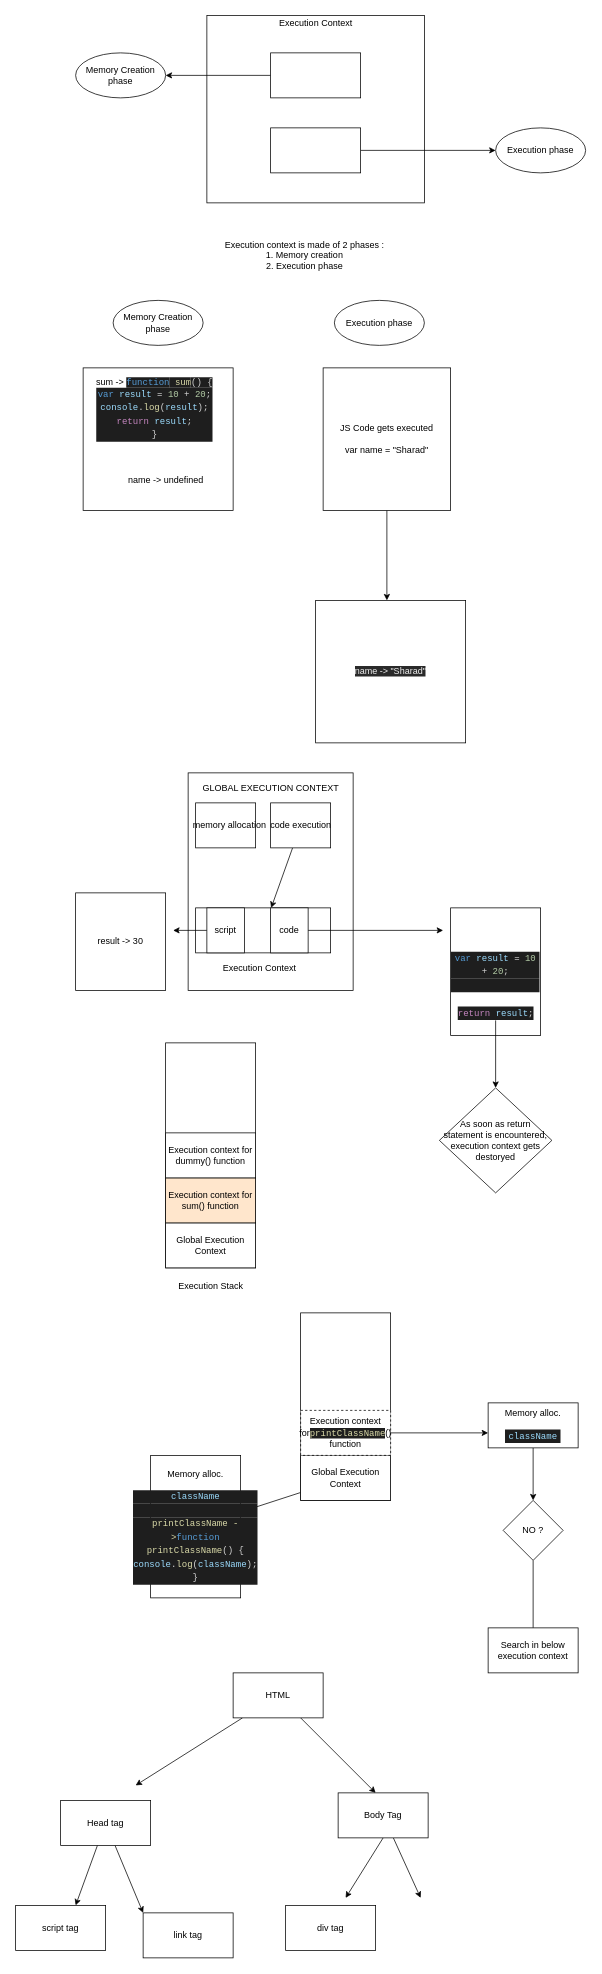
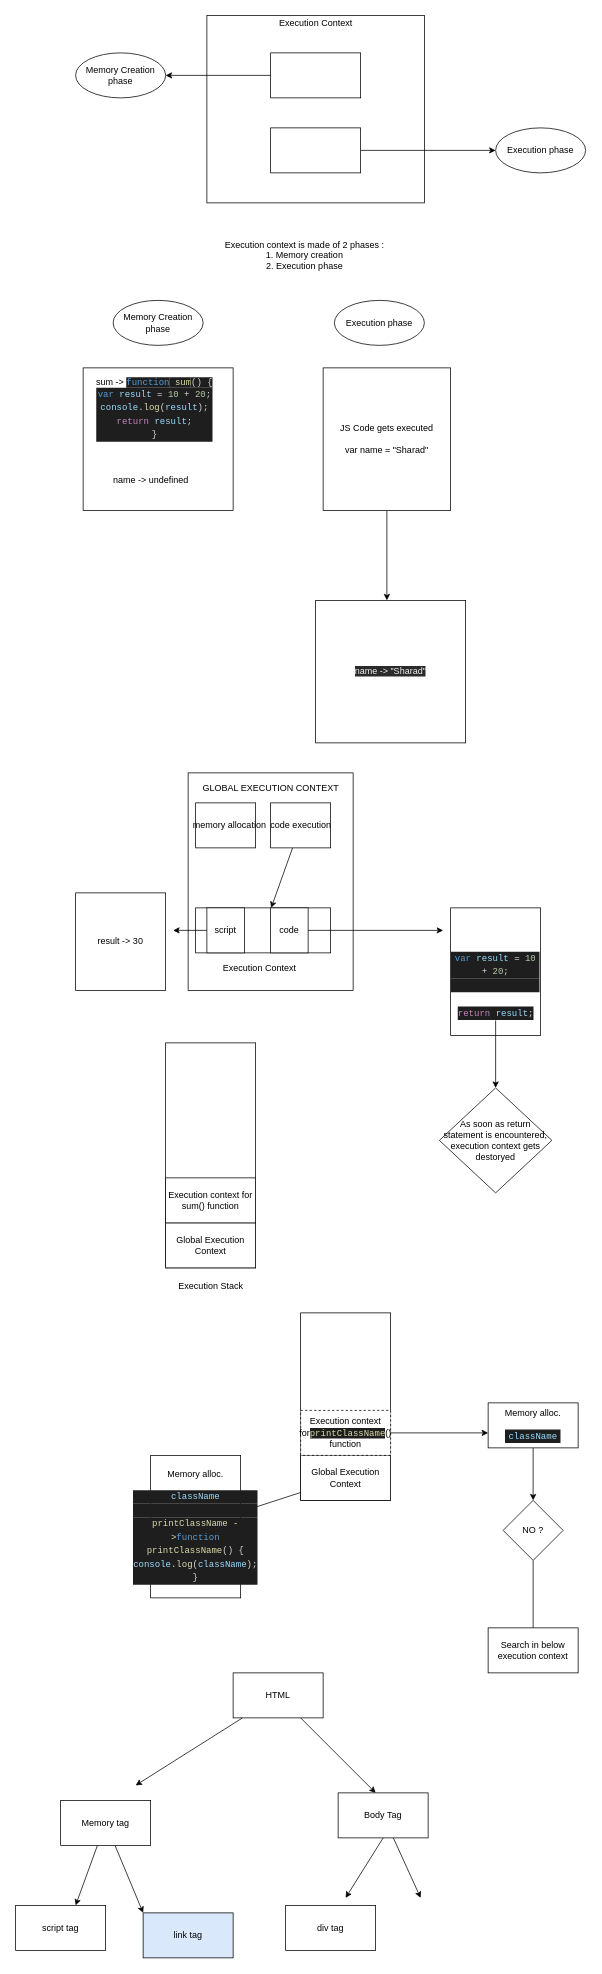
(165, 480) -> (150, 480)
(210, 1155) -> none
(210, 1200) -> (210, 1200)
(105, 1823) -> (105, 1823)
(188, 1935) -> (188, 1935)
